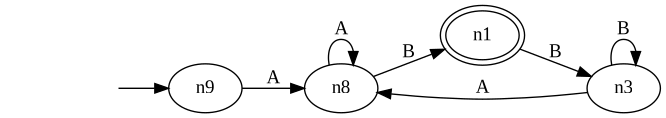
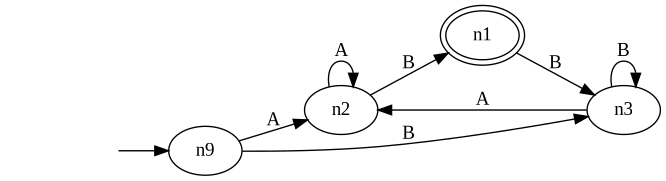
(341, 88) -> (341, 110)
none -> (409, 144)
